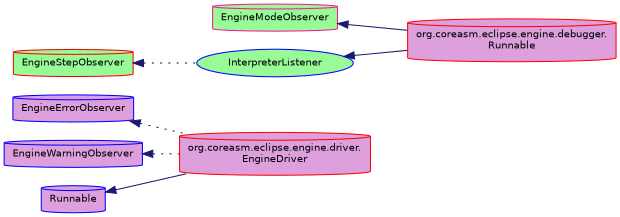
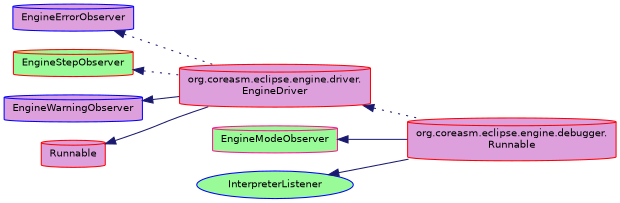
(170, 63) -> (161, 73)
none -> (398, 114)
(166, 154) -> (166, 98)
(73, 199) -> (73, 154)
